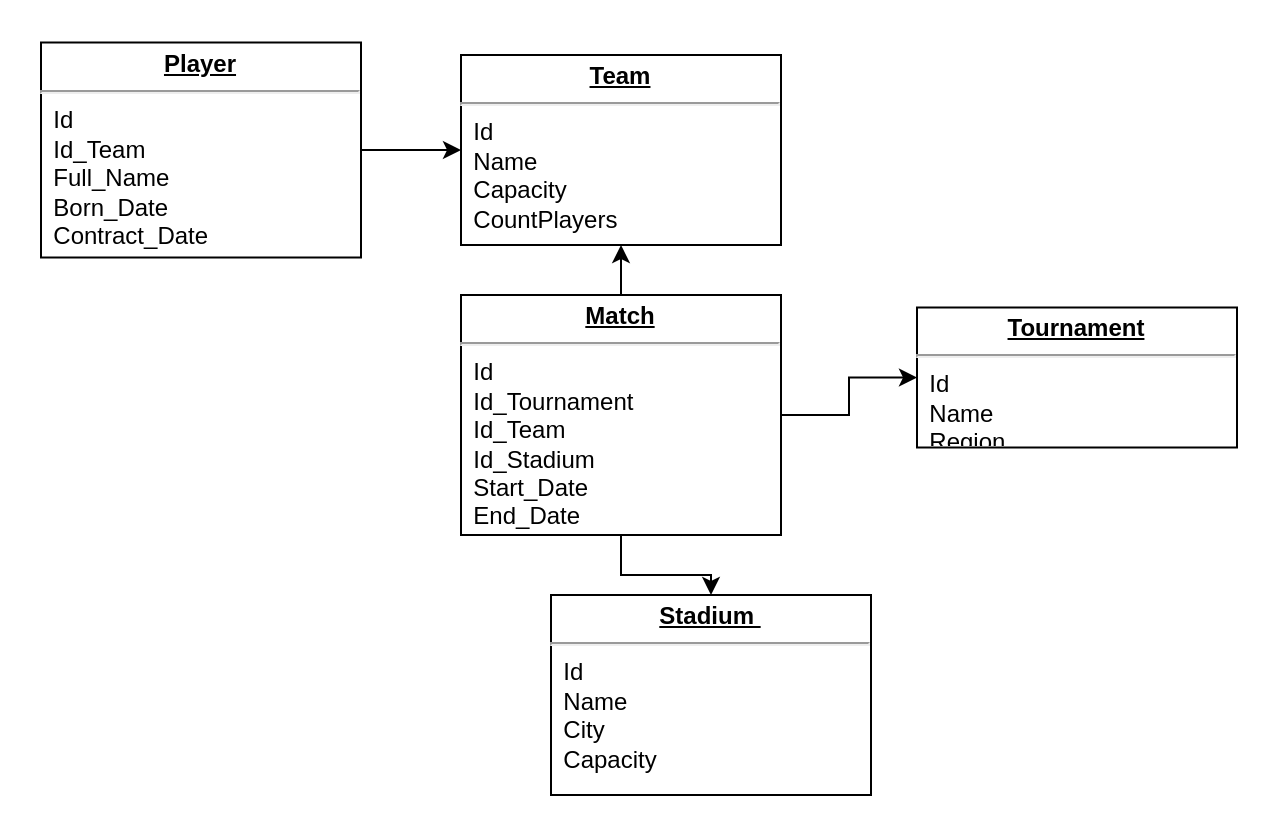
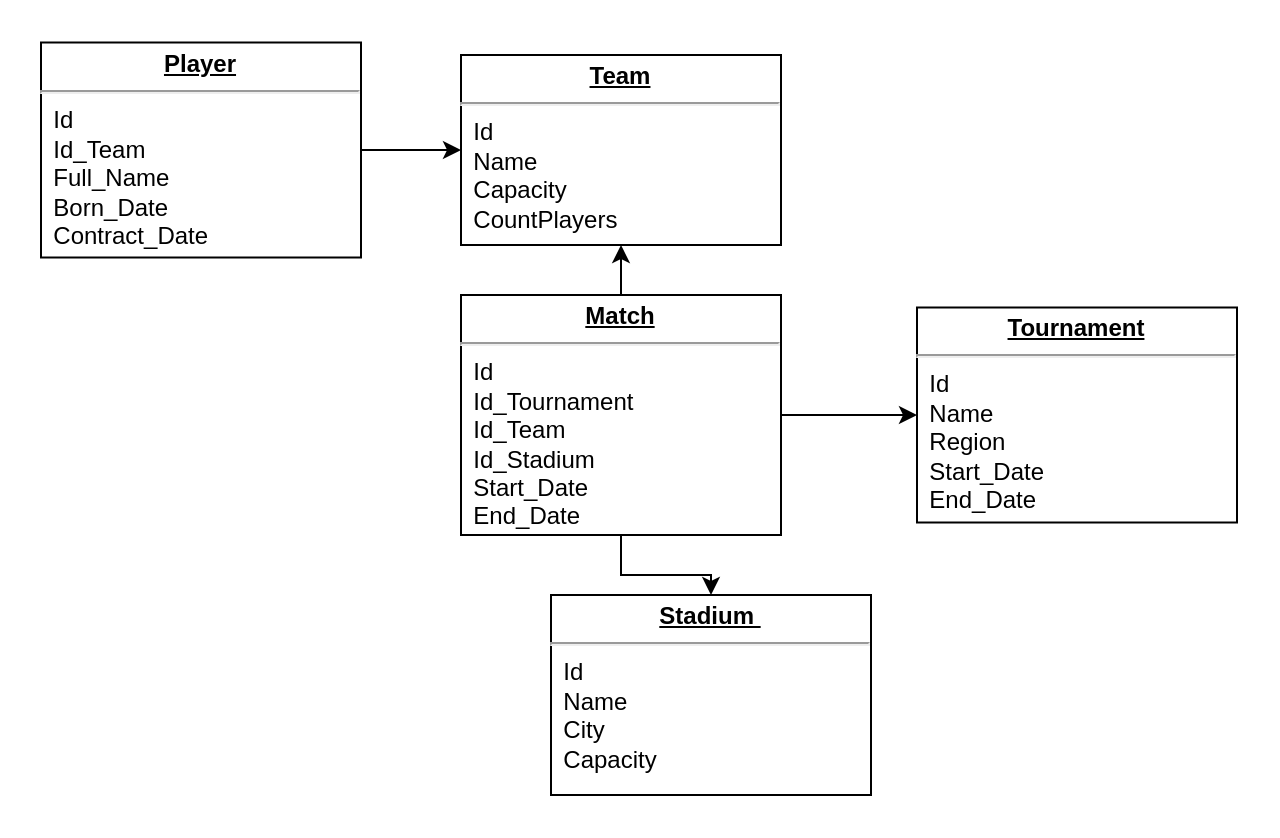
(1077, 378) -> (1077, 415)
